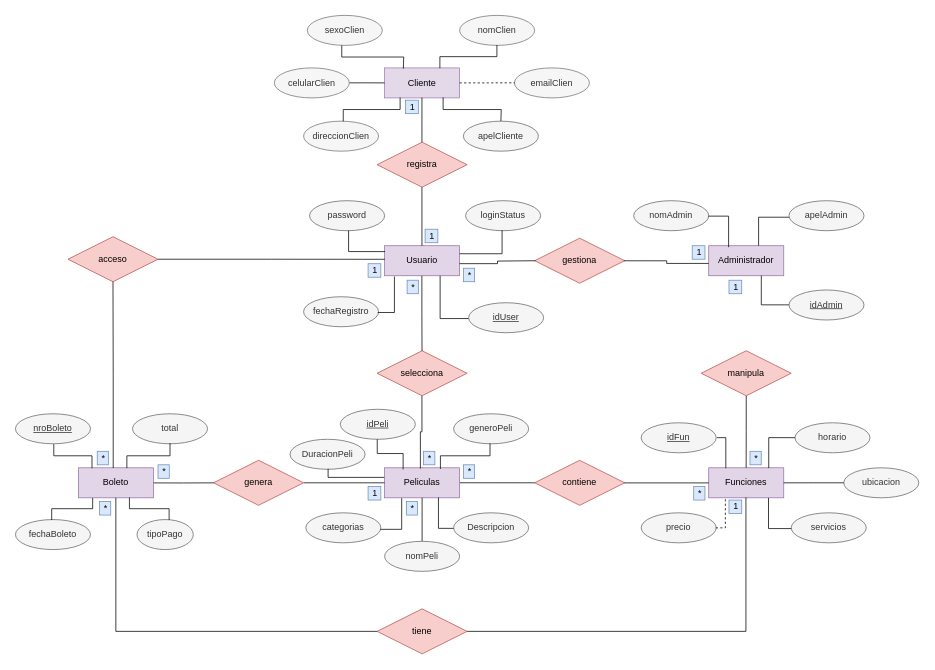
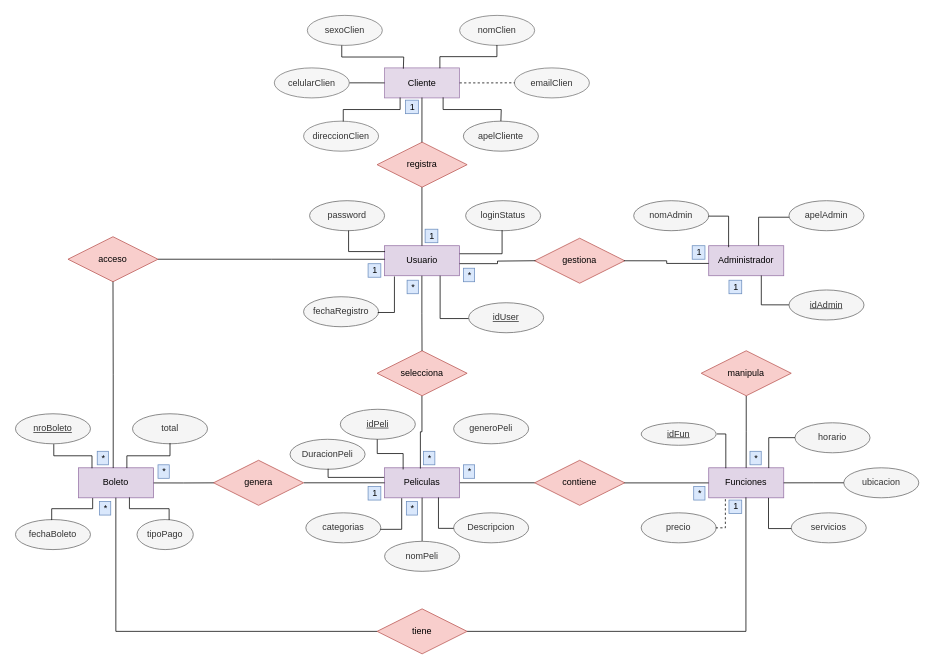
(678, 438) -> (678, 434)
(464, 456) -> none
